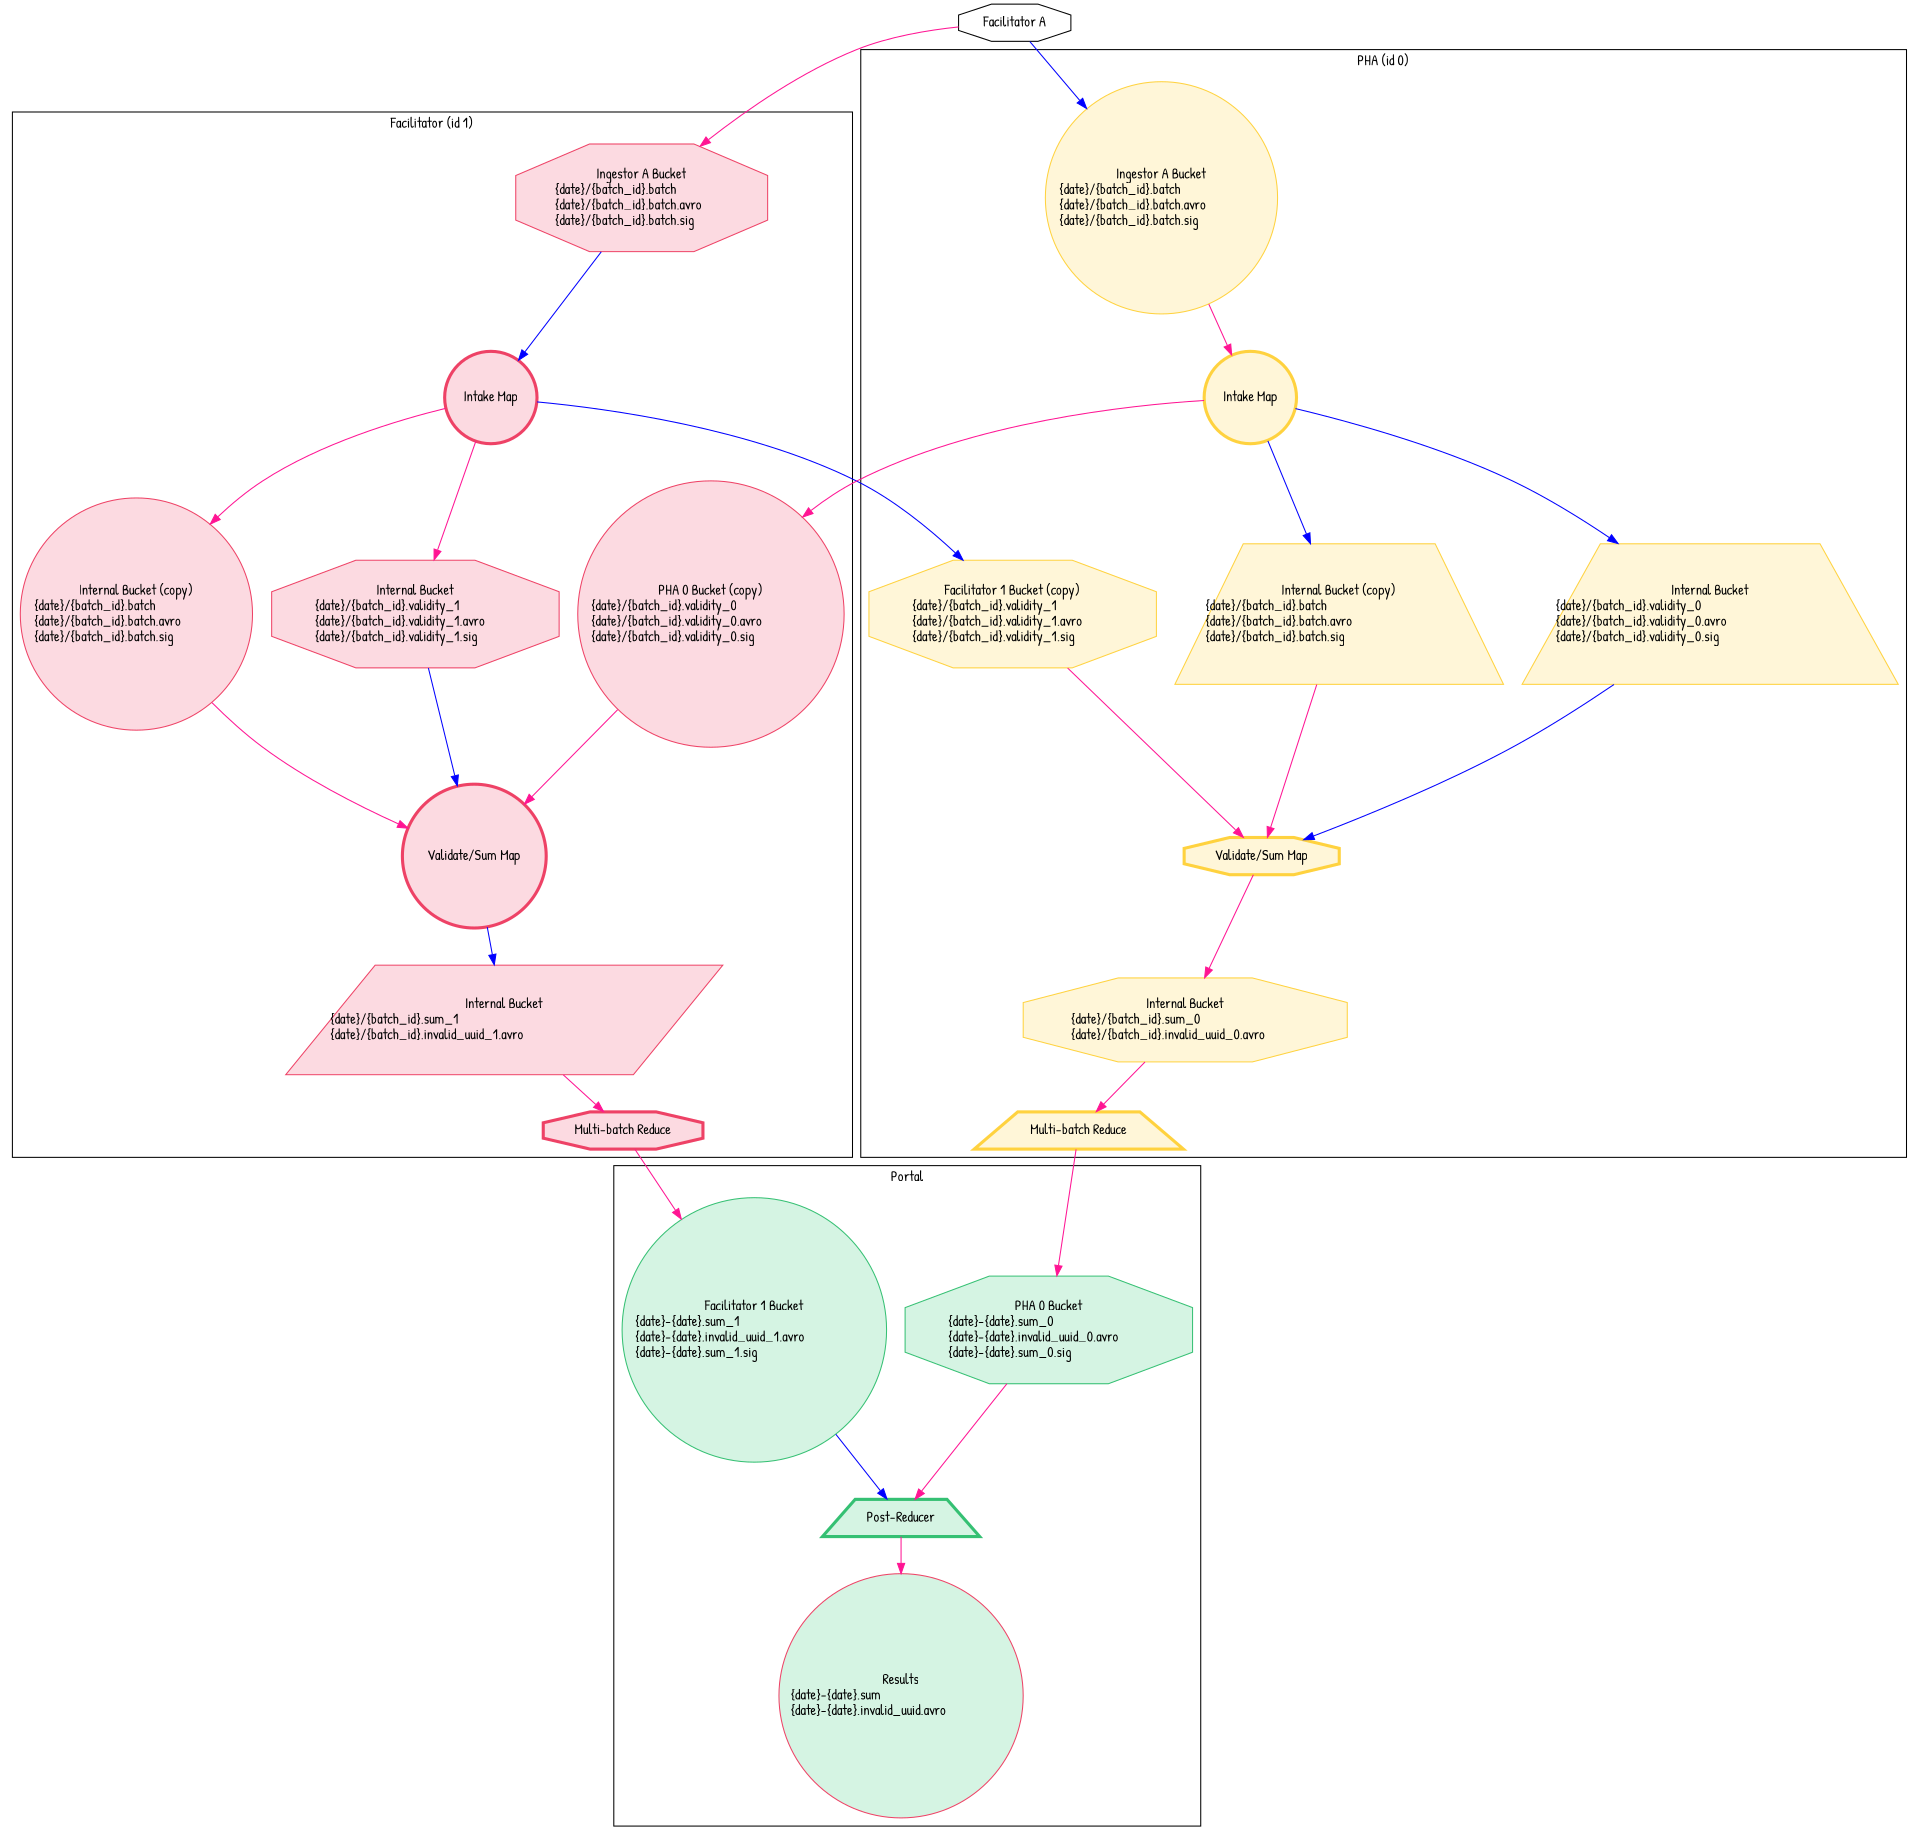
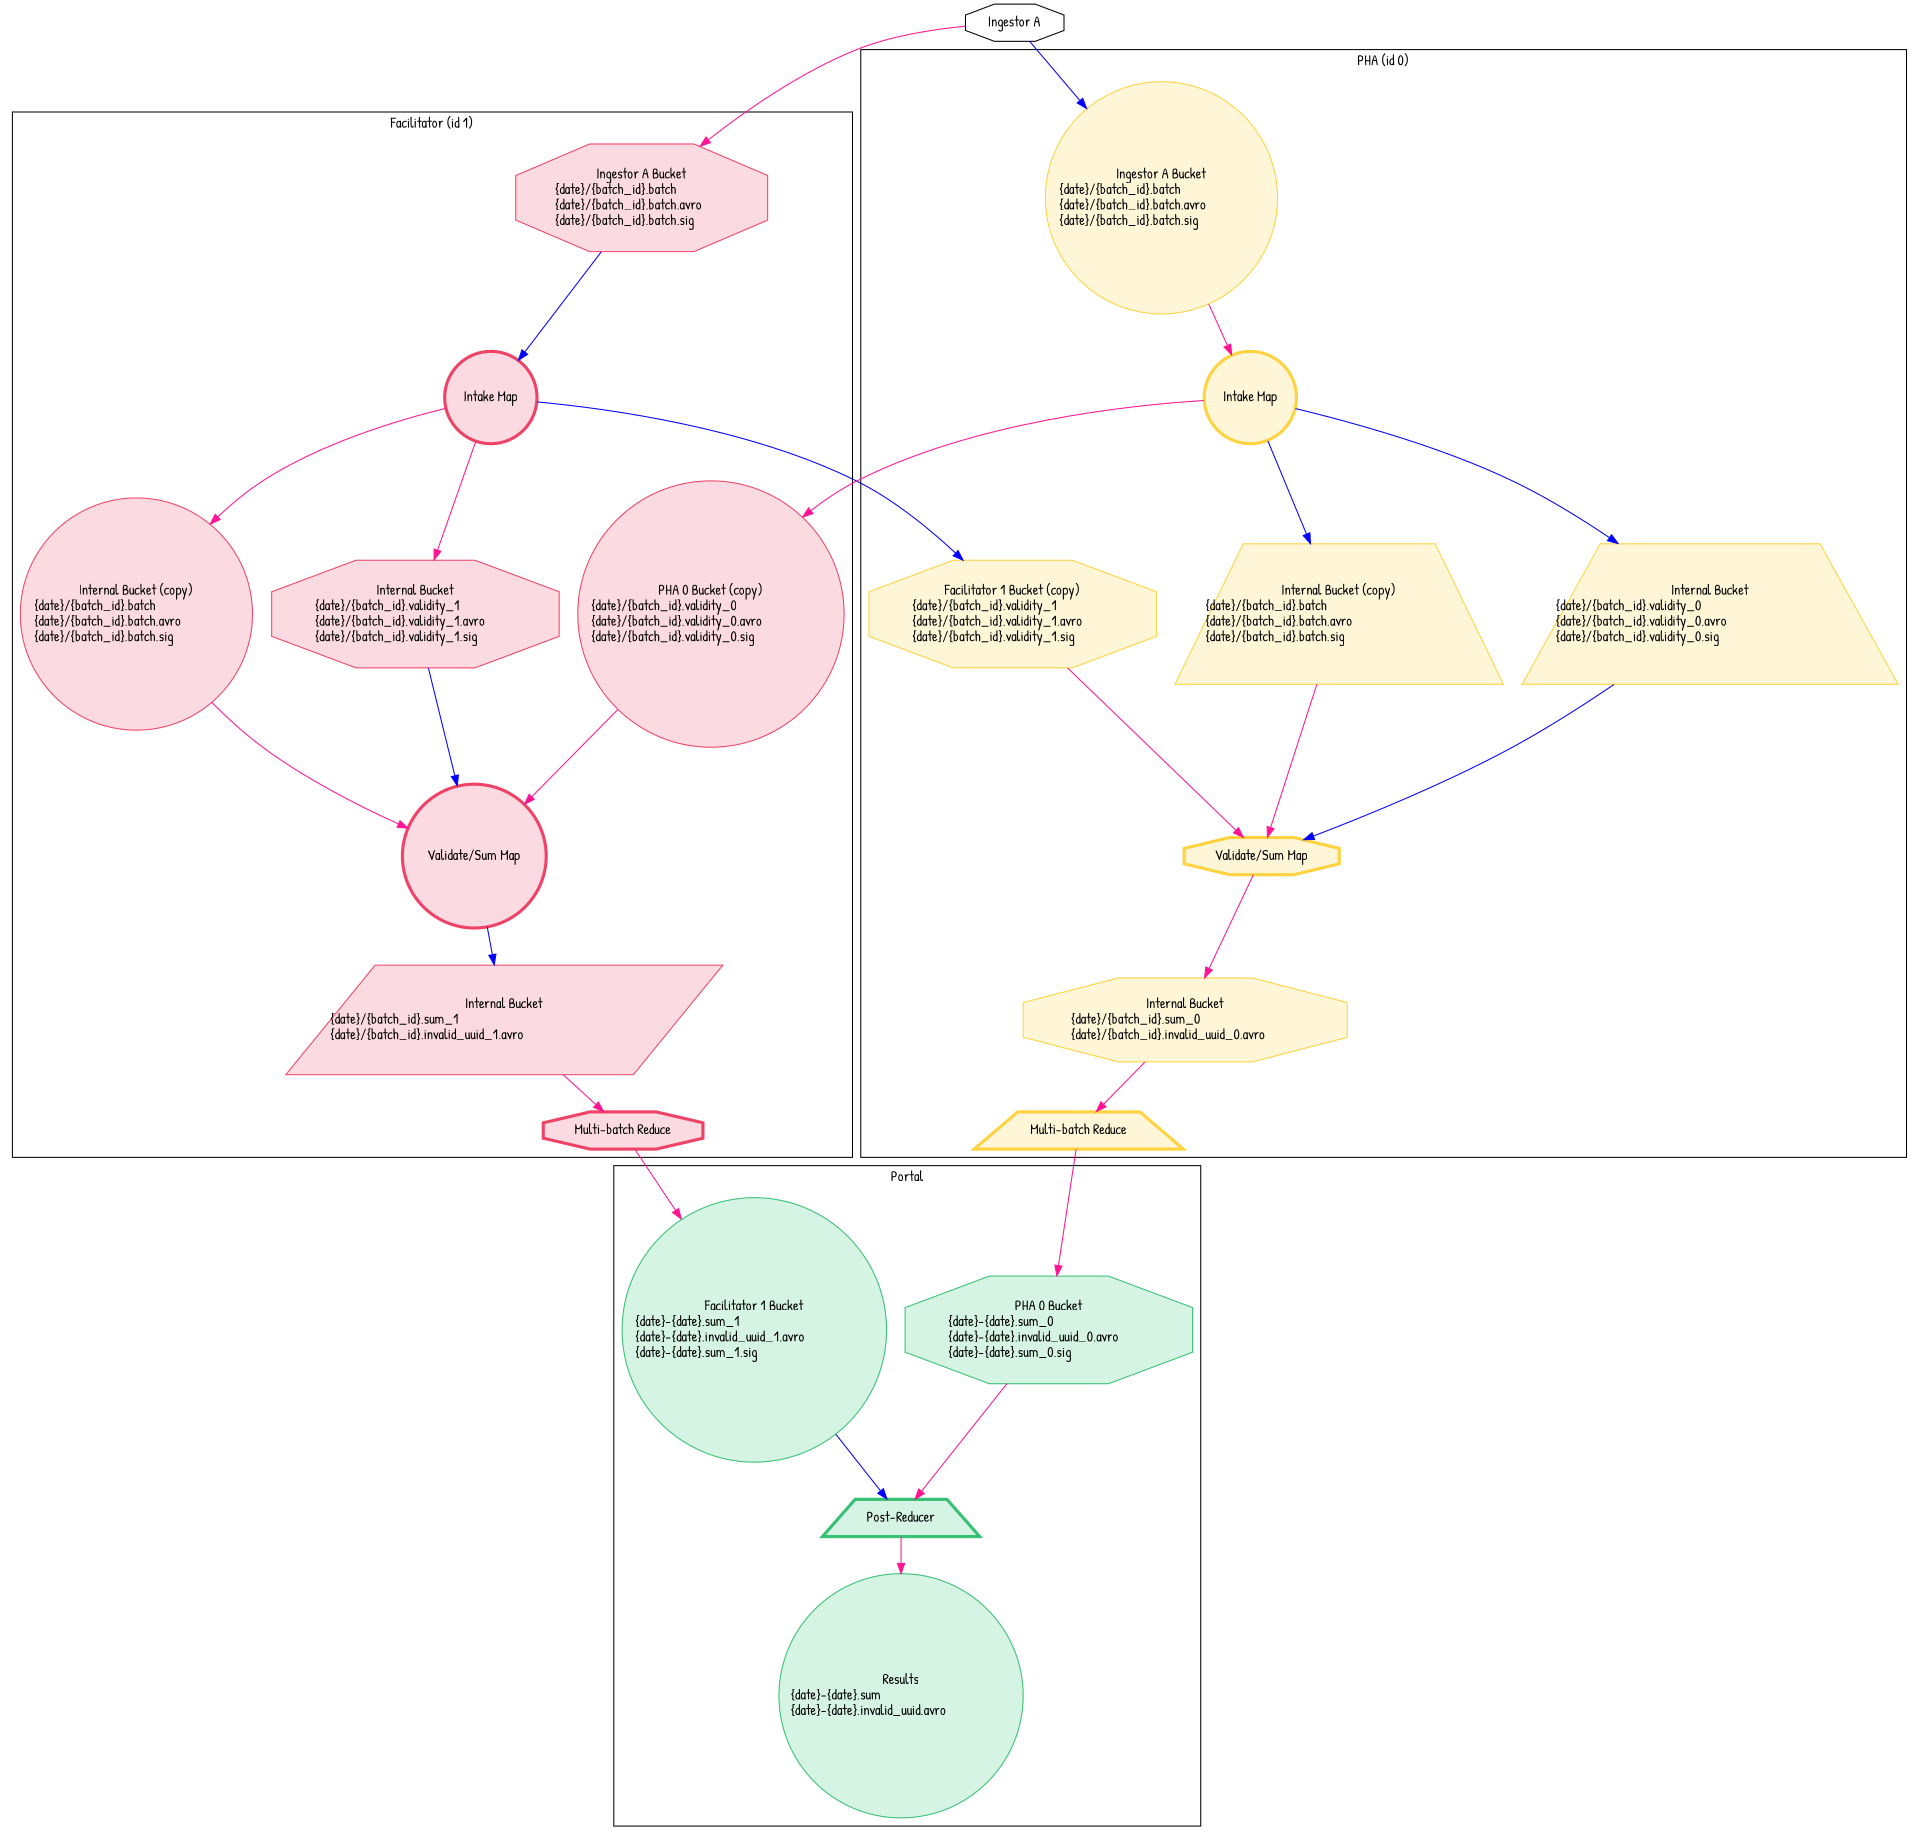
(1015, 23) -> (1015, 23)
(901, 1696) -> (901, 1696)
